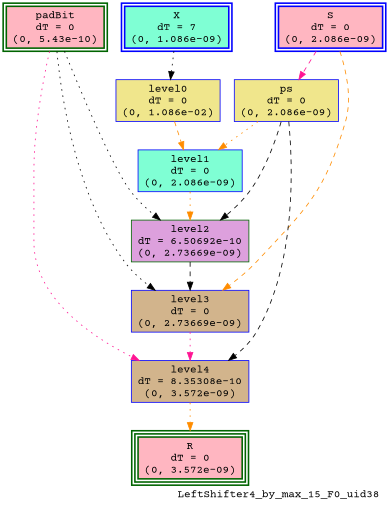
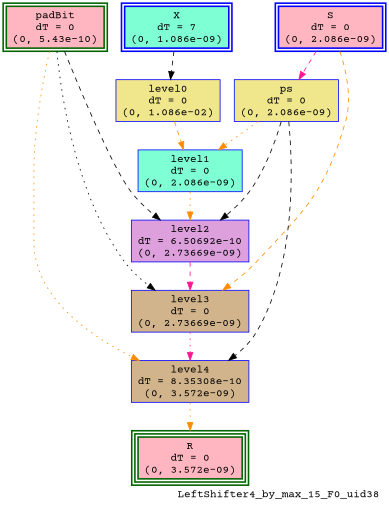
(173, 61) -> (173, 61)
(102, 138) -> (102, 138)
(34, 225) -> (34, 225)
(190, 241) -> (190, 241)
(190, 272) -> (190, 272)
